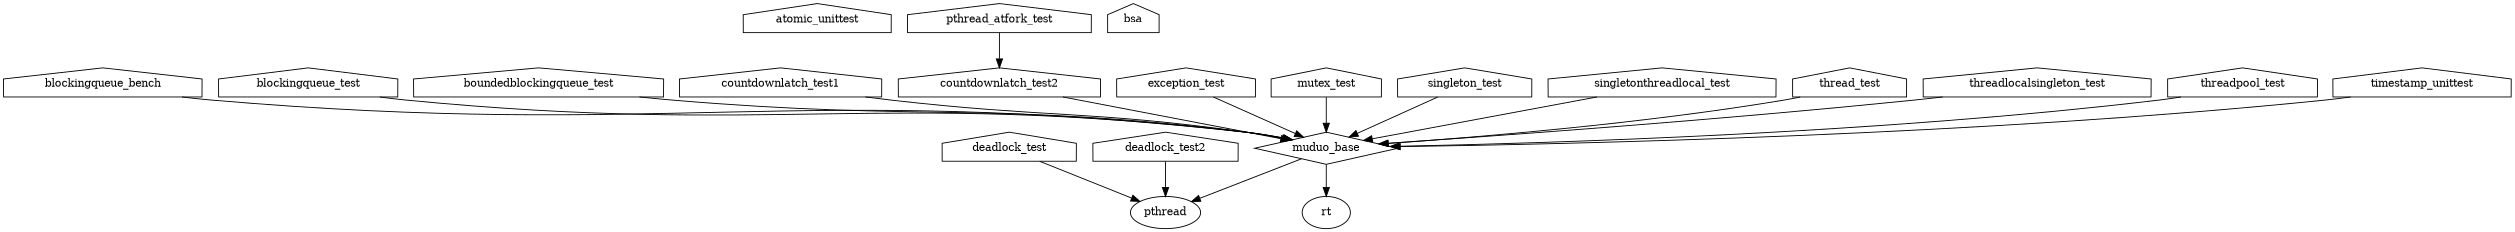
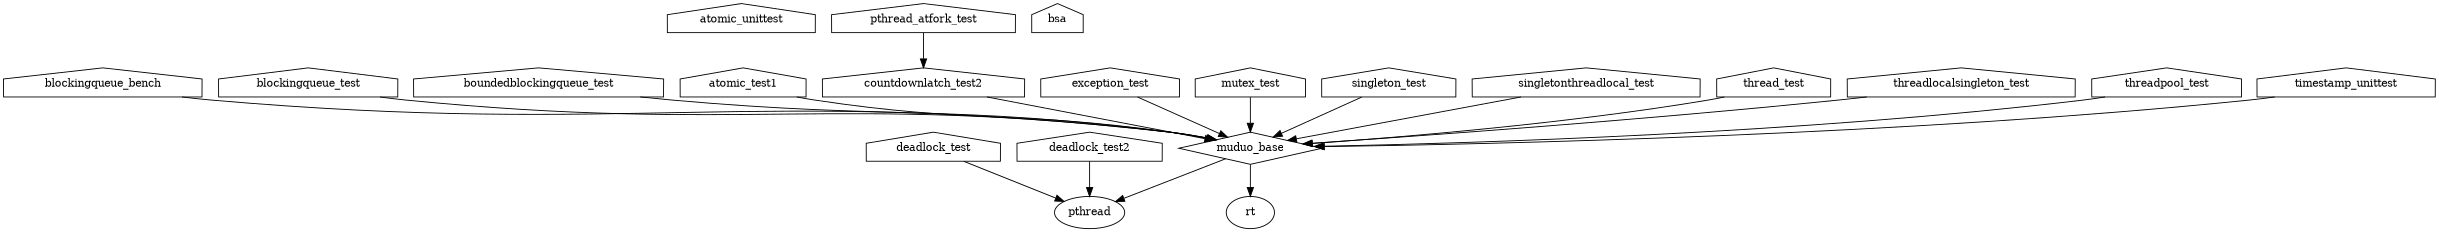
(781, 84) -> (743, 84)
